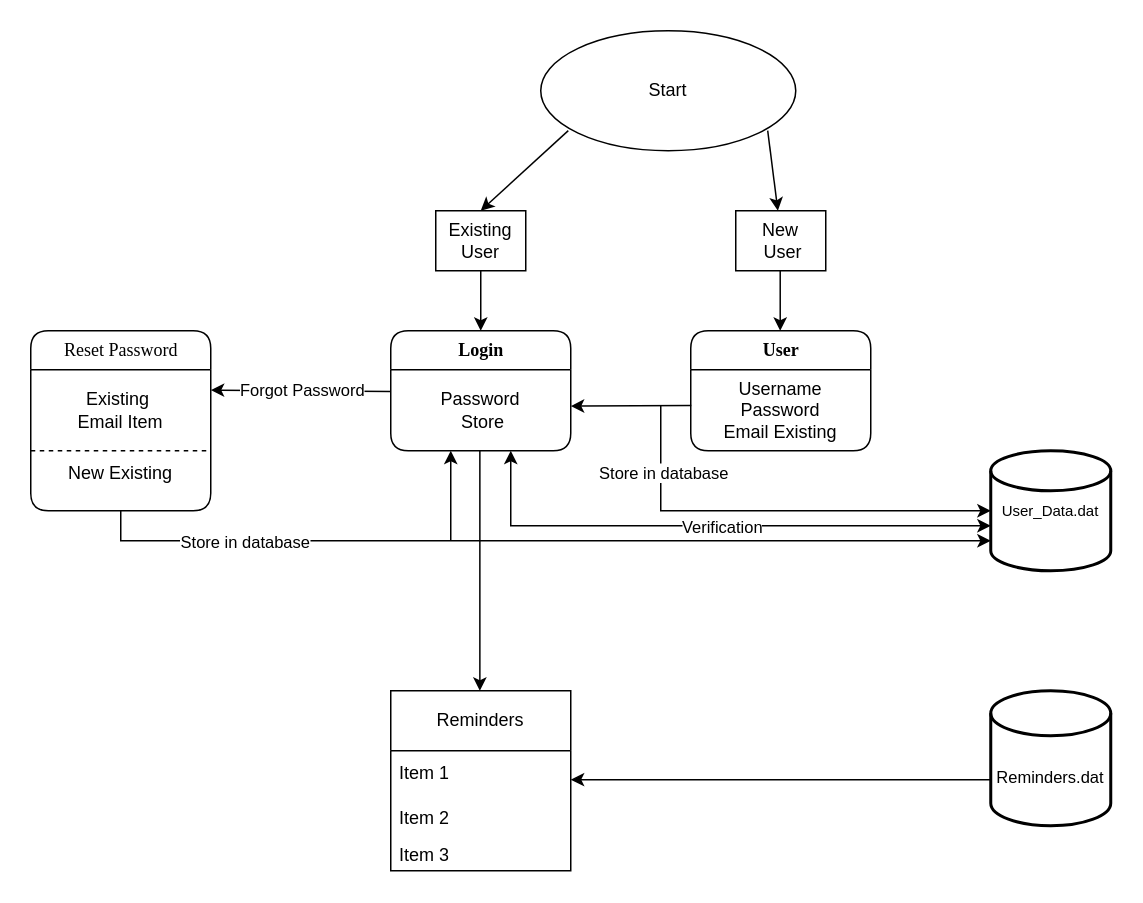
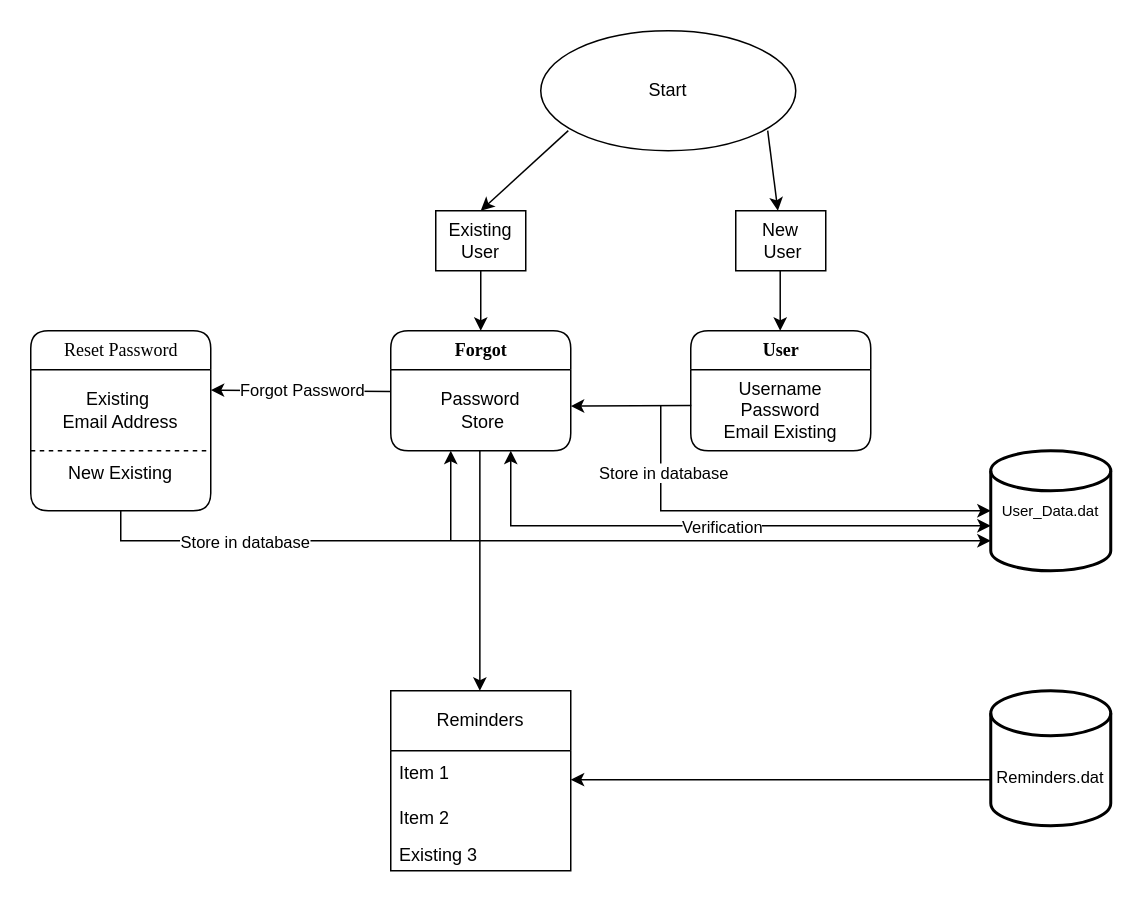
(482, 350) -> (482, 350)
(121, 410) -> (121, 410)
(428, 856) -> (443, 856)
